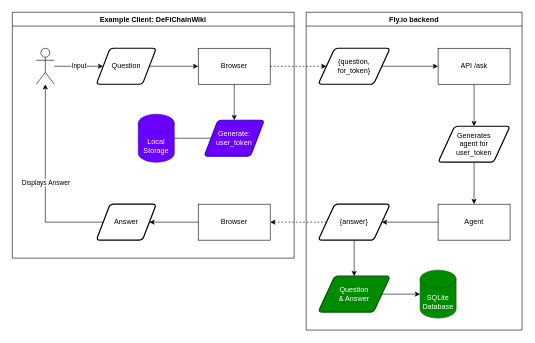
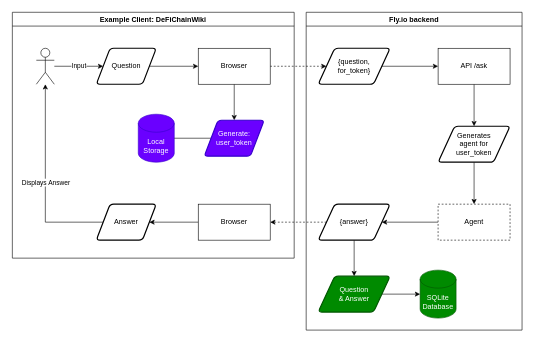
(474, 222) -> (474, 222)
